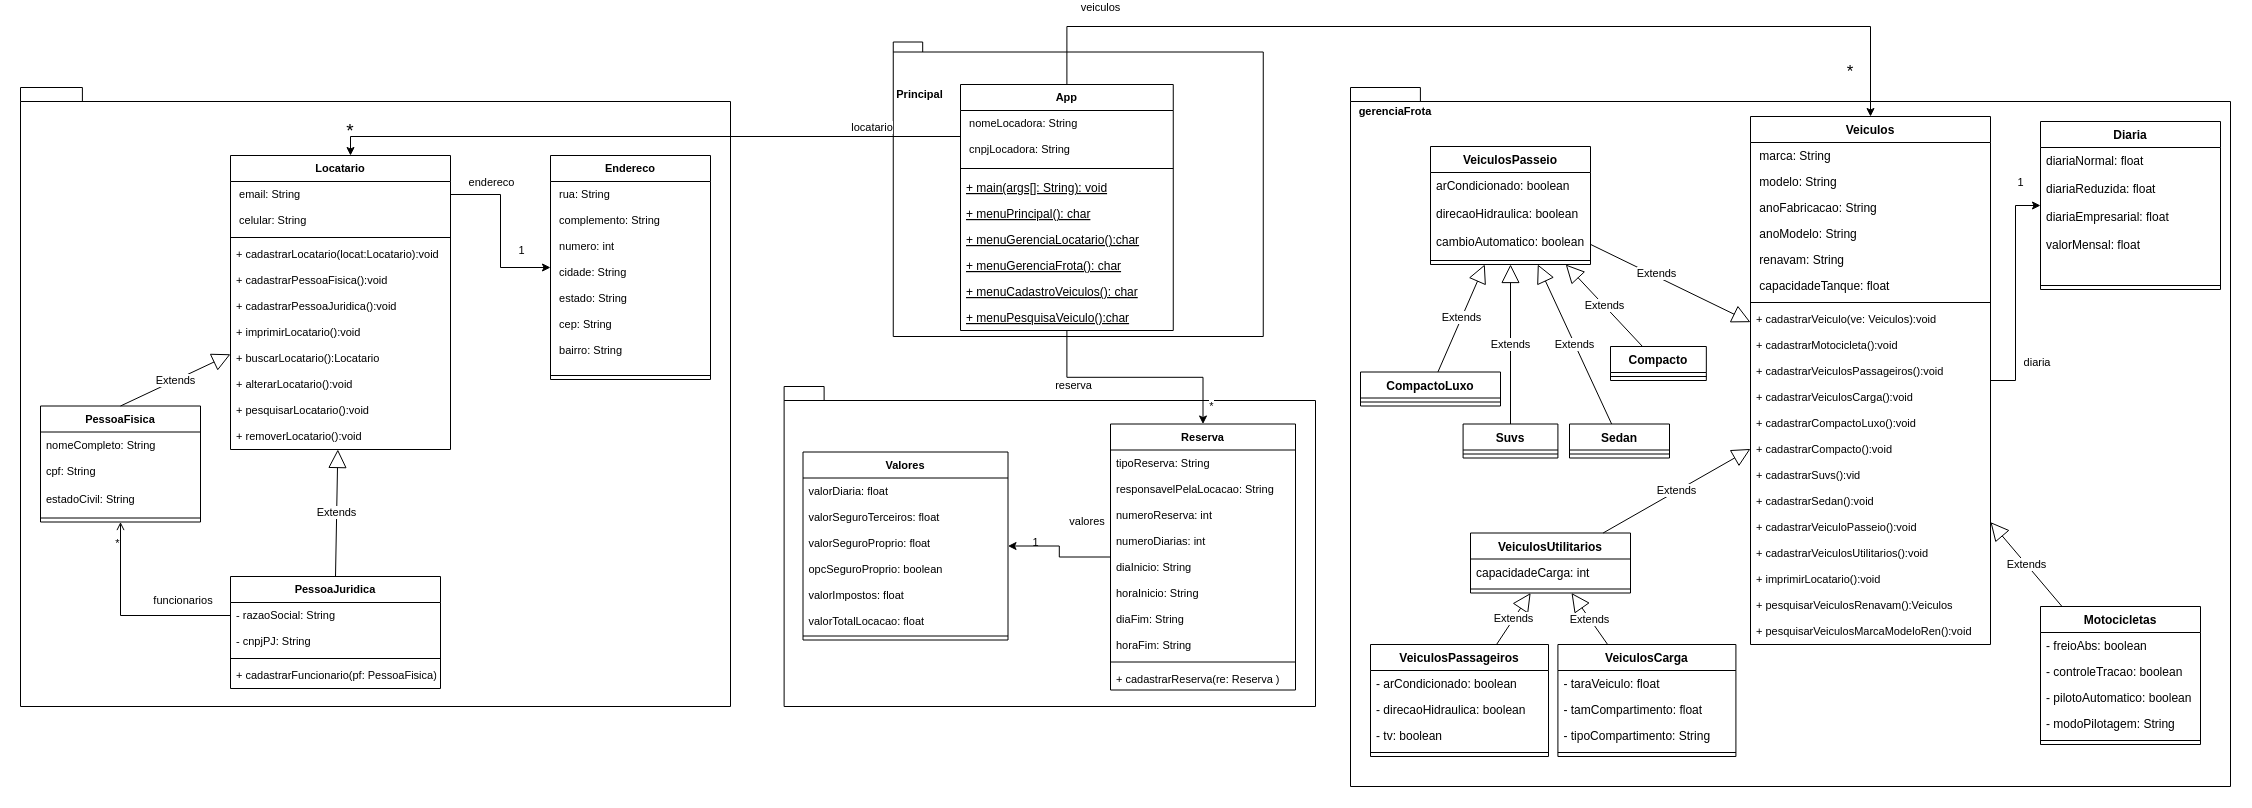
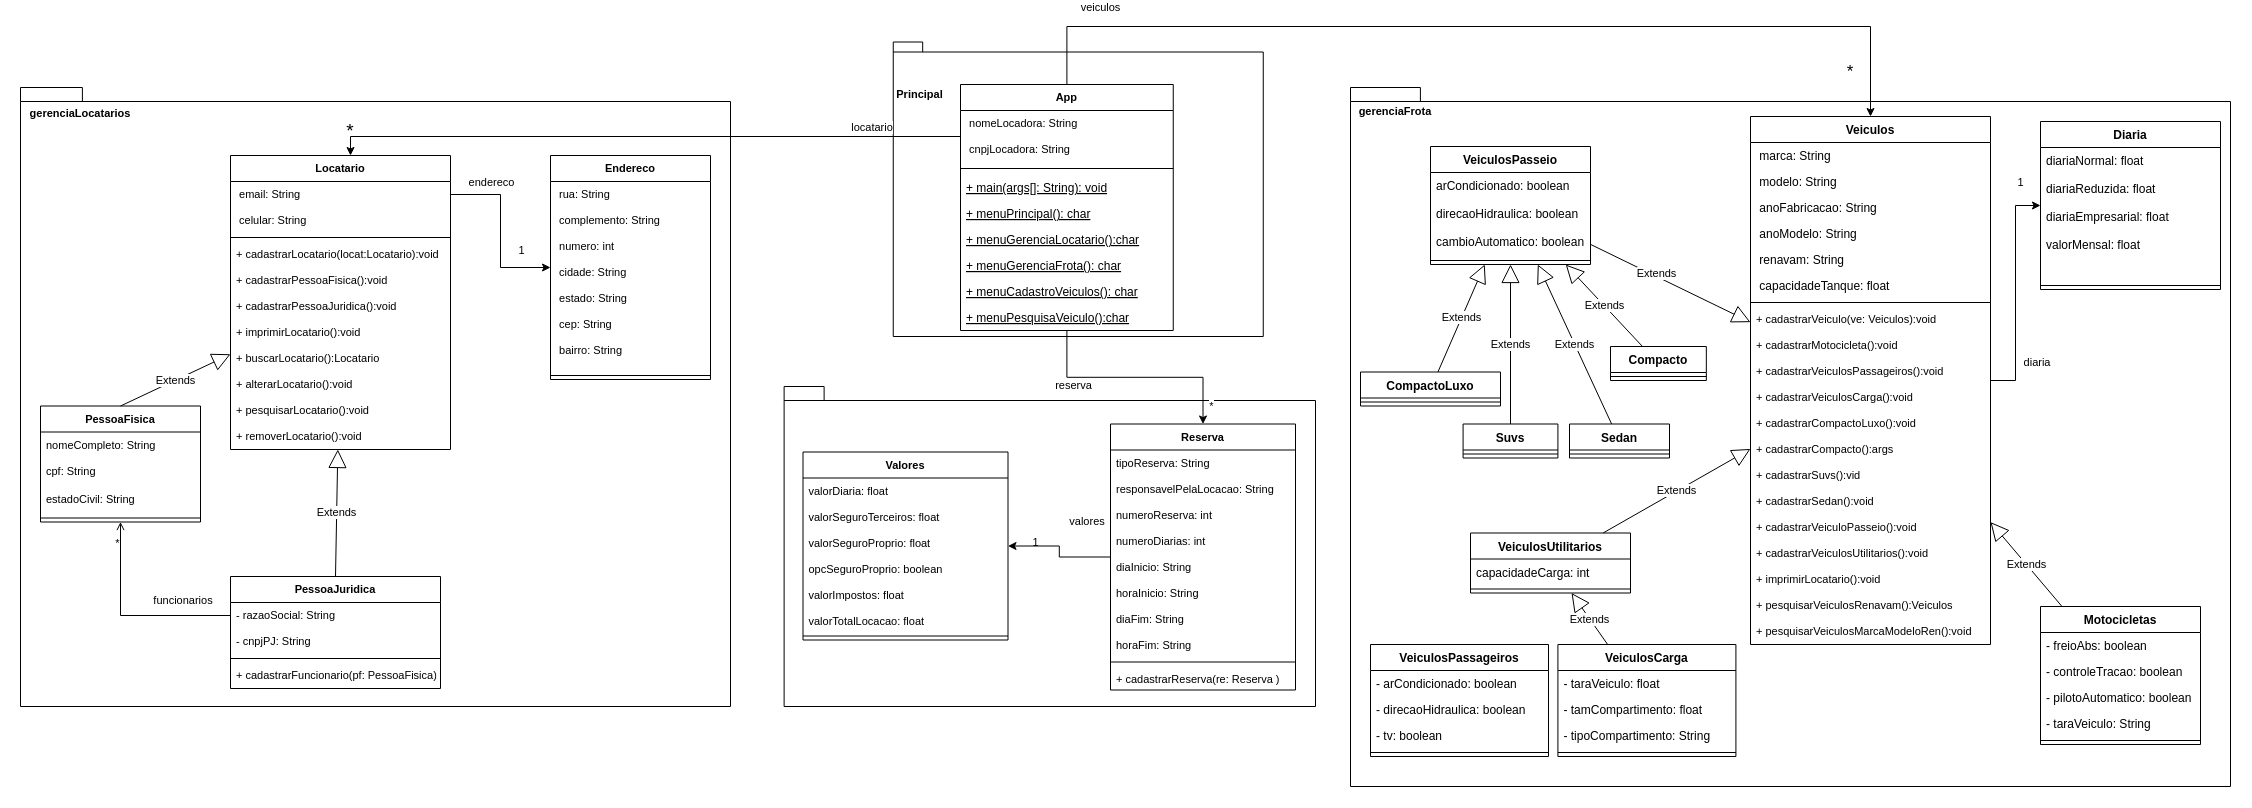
none -> (81, 113)
(1832, 449) -> (1833, 449)
(1508, 627) -> none
(2114, 724) -> (2107, 724)
